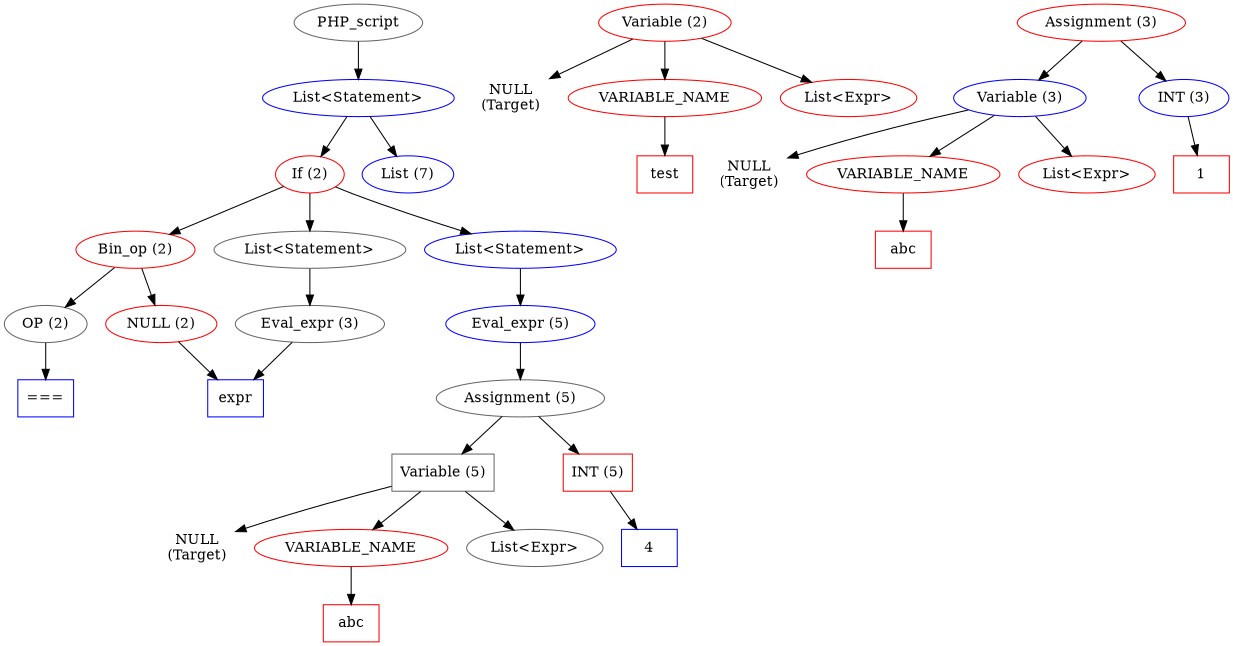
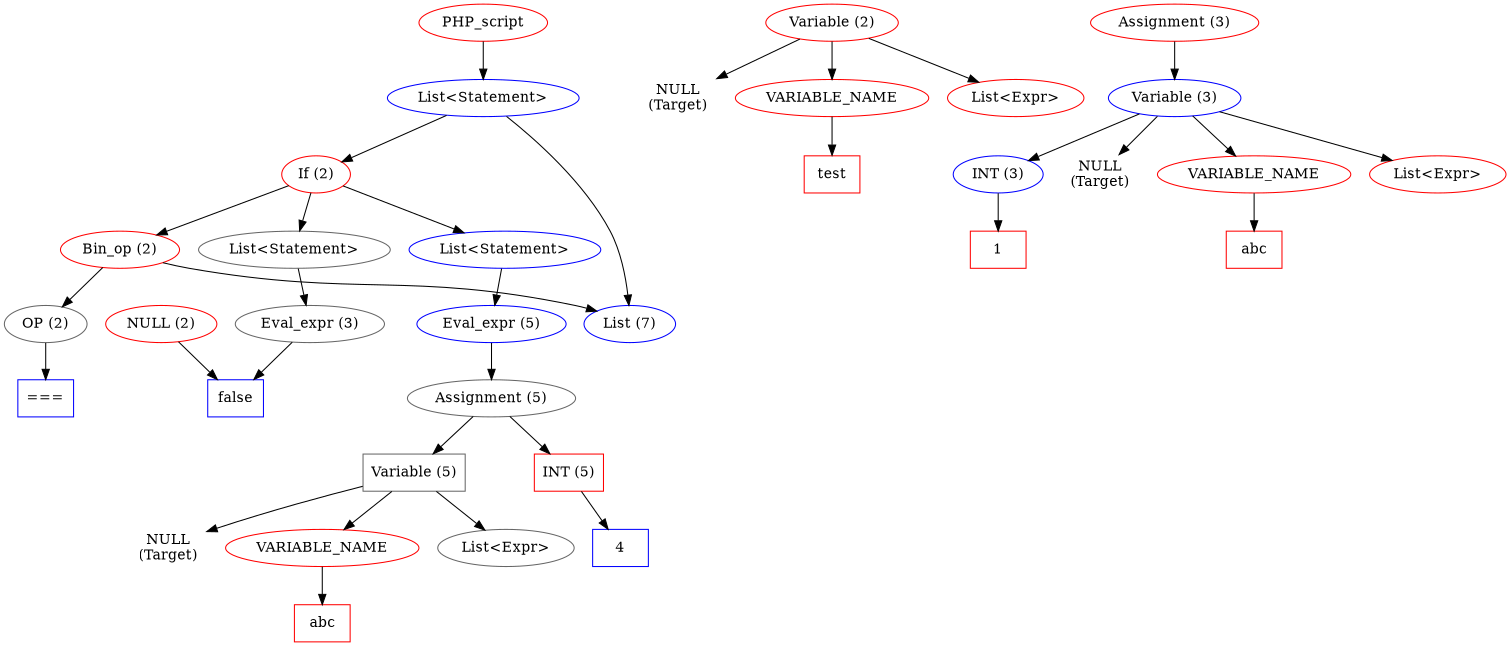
(358, 23) -> (483, 23)
(1140, 58) -> (1089, 135)
(147, 282) -> (375, 285)
(236, 398) -> (236, 398)
